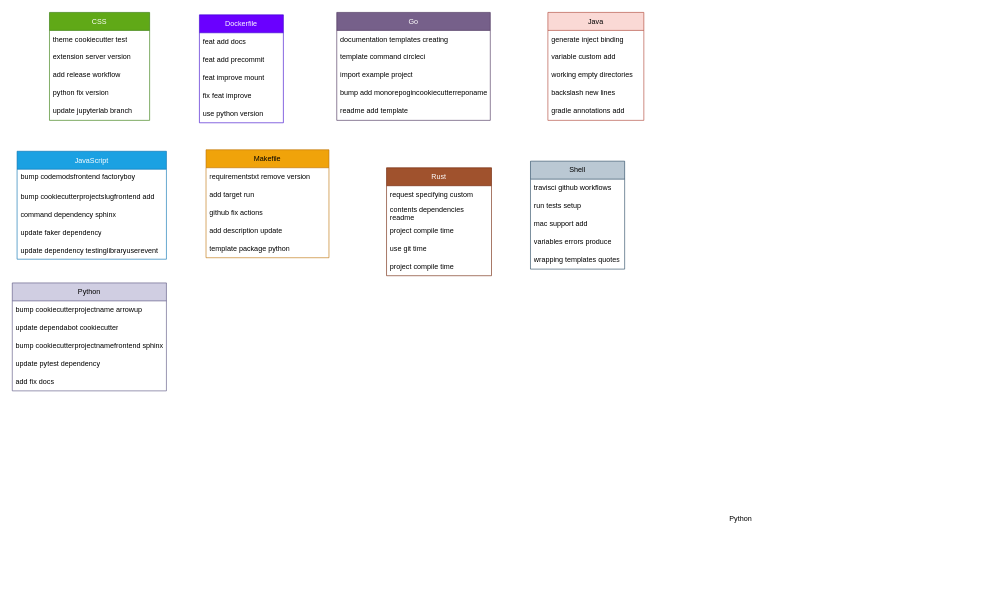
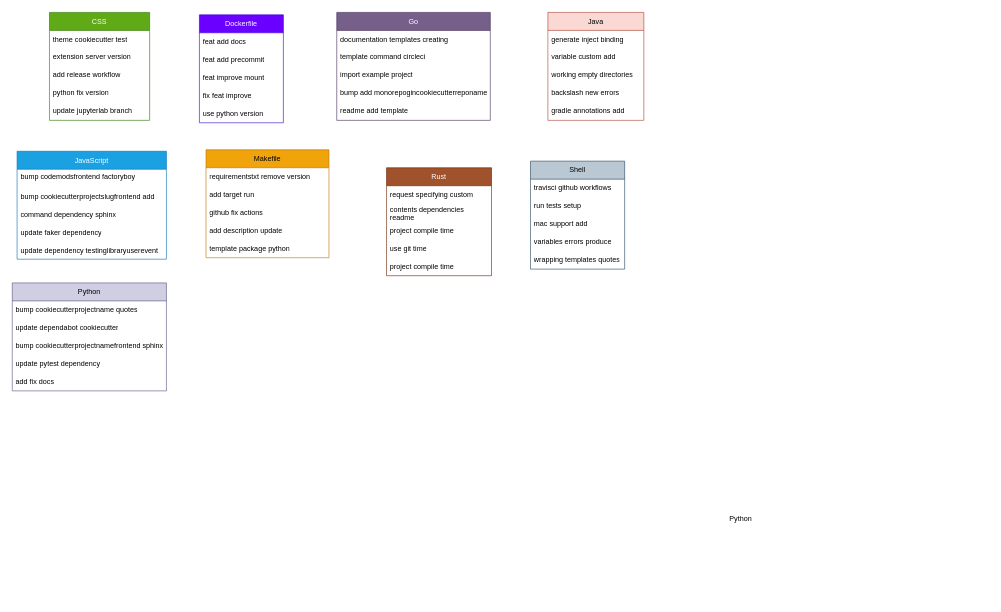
(585, 93) -> (589, 93)
(86, 310) -> (84, 310)
